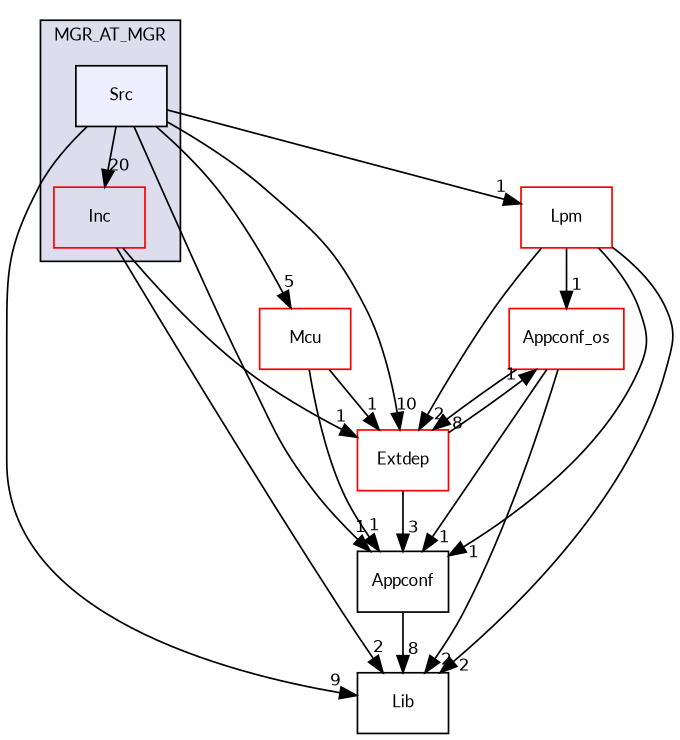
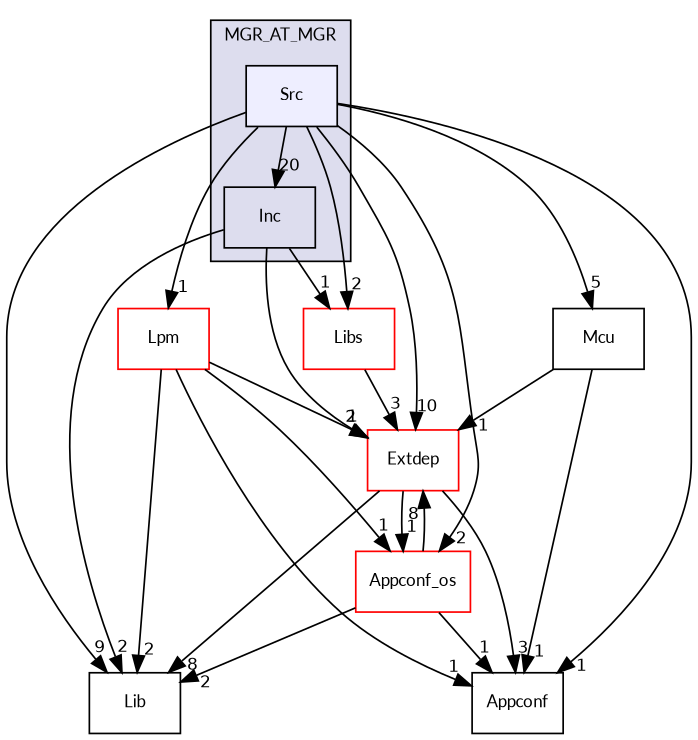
(99, 218) -> (270, 218)
none -> (457, 315)
(305, 339) -> (599, 339)
none -> (349, 339)
(403, 634) -> (281, 576)
